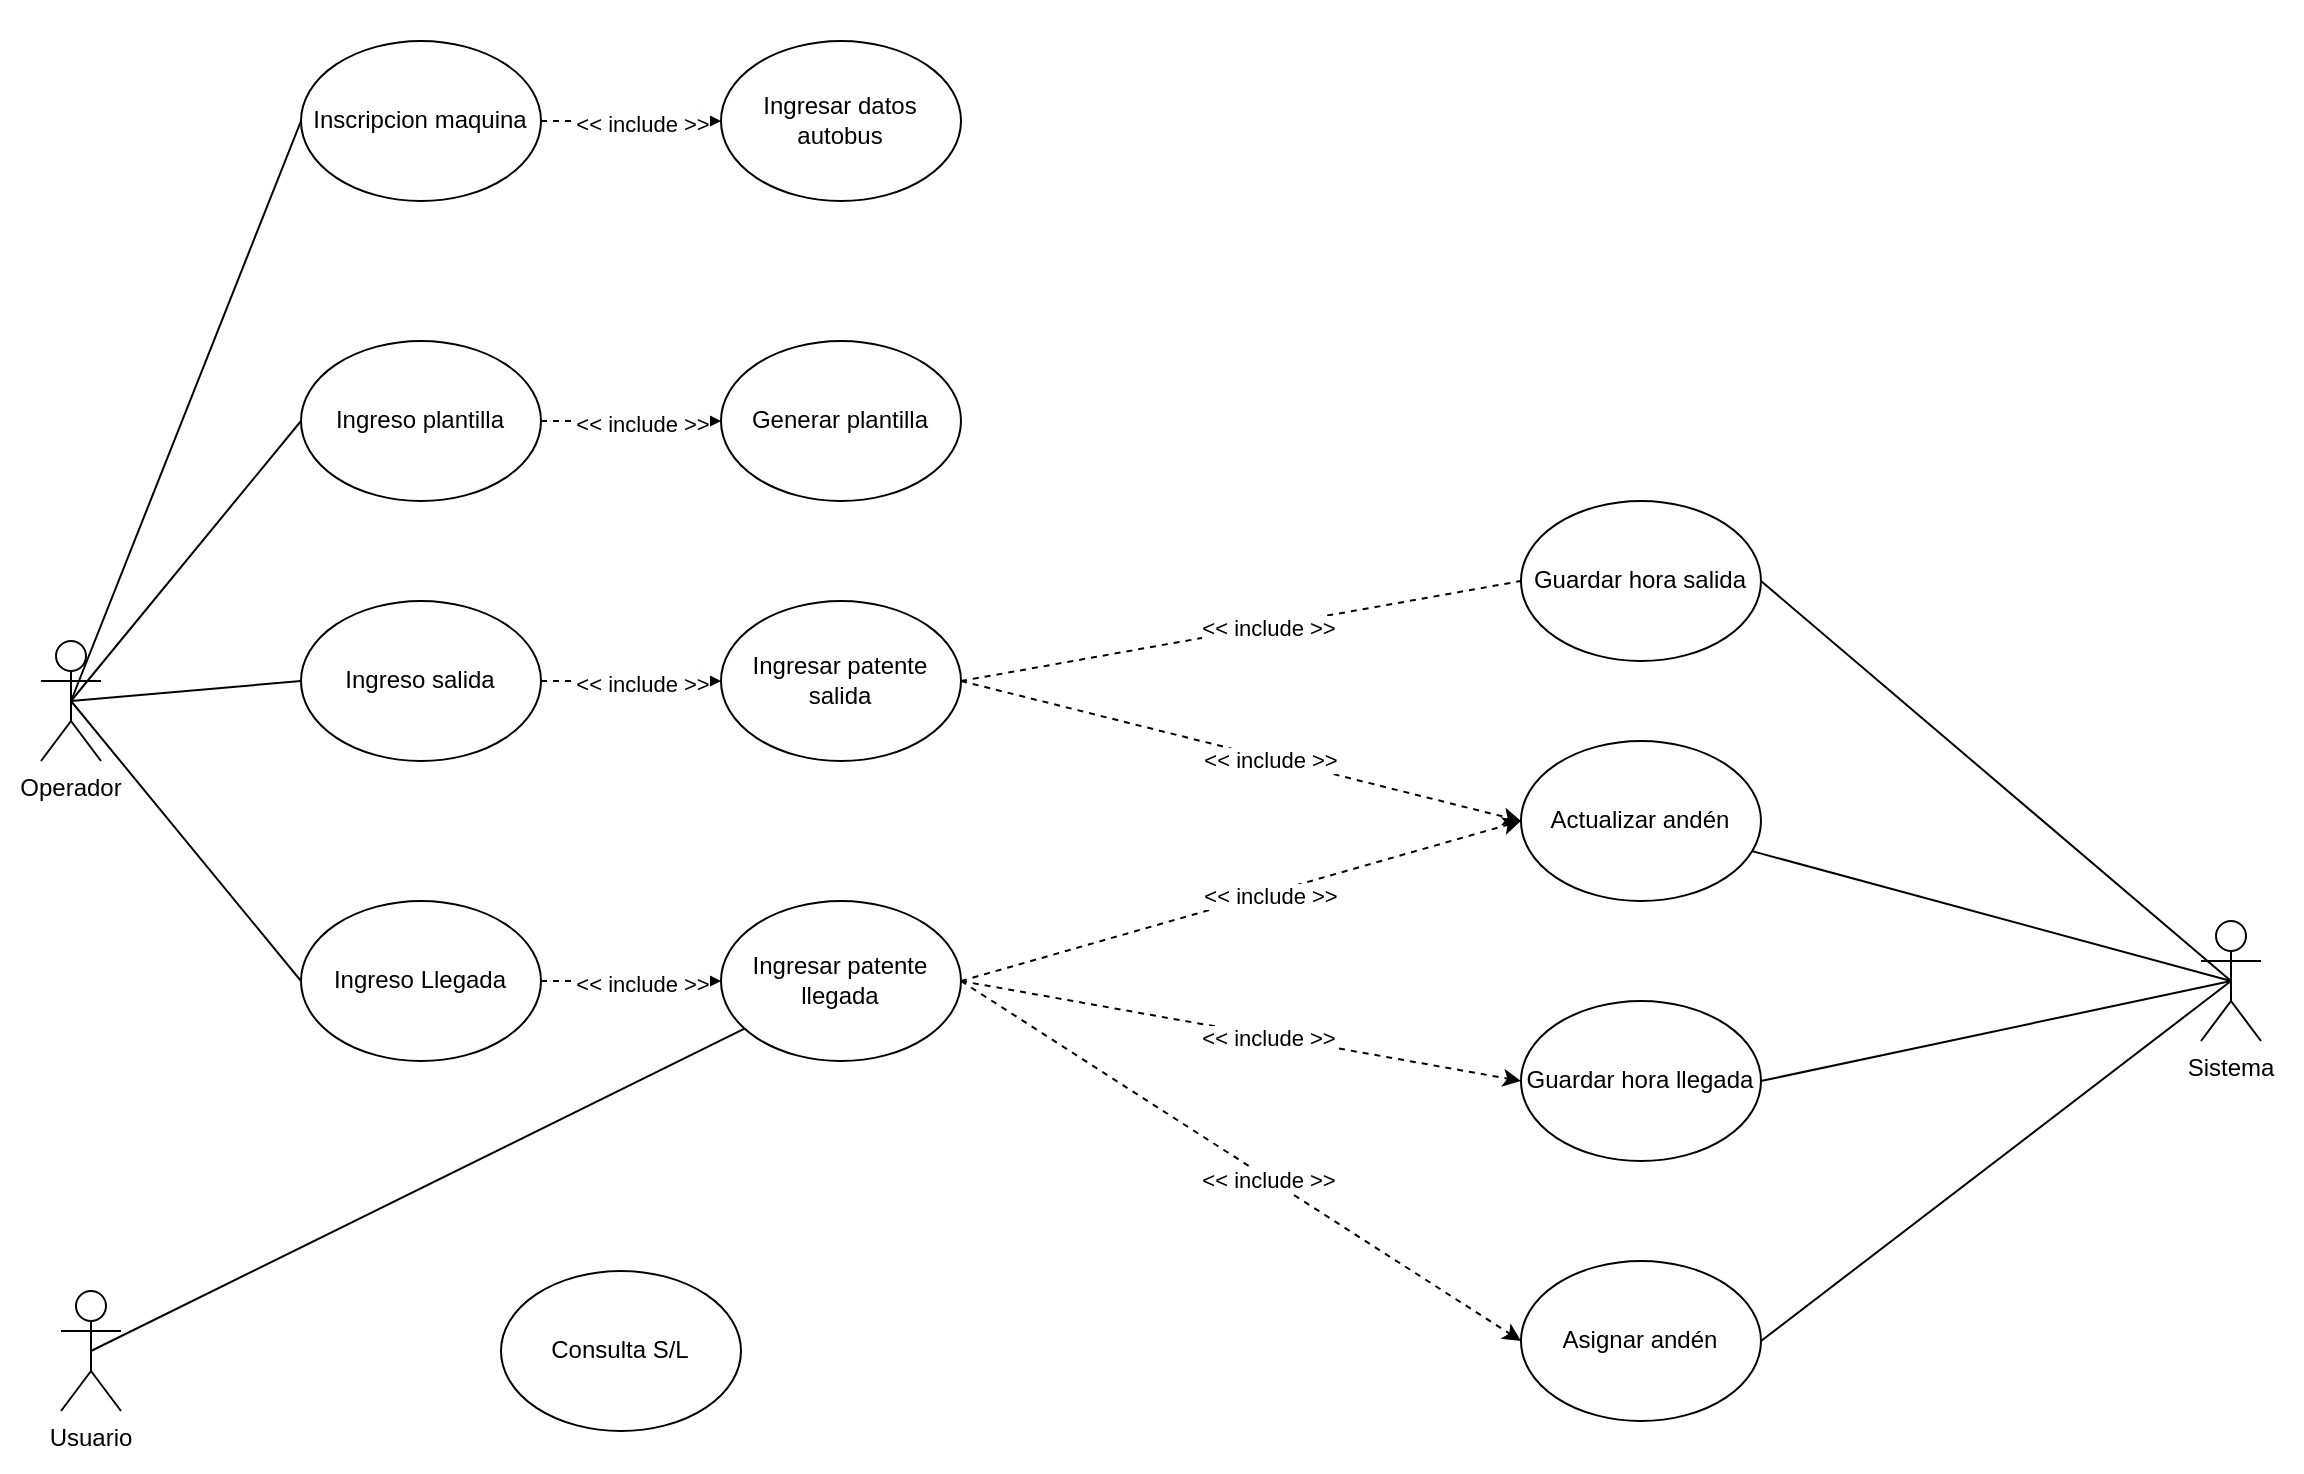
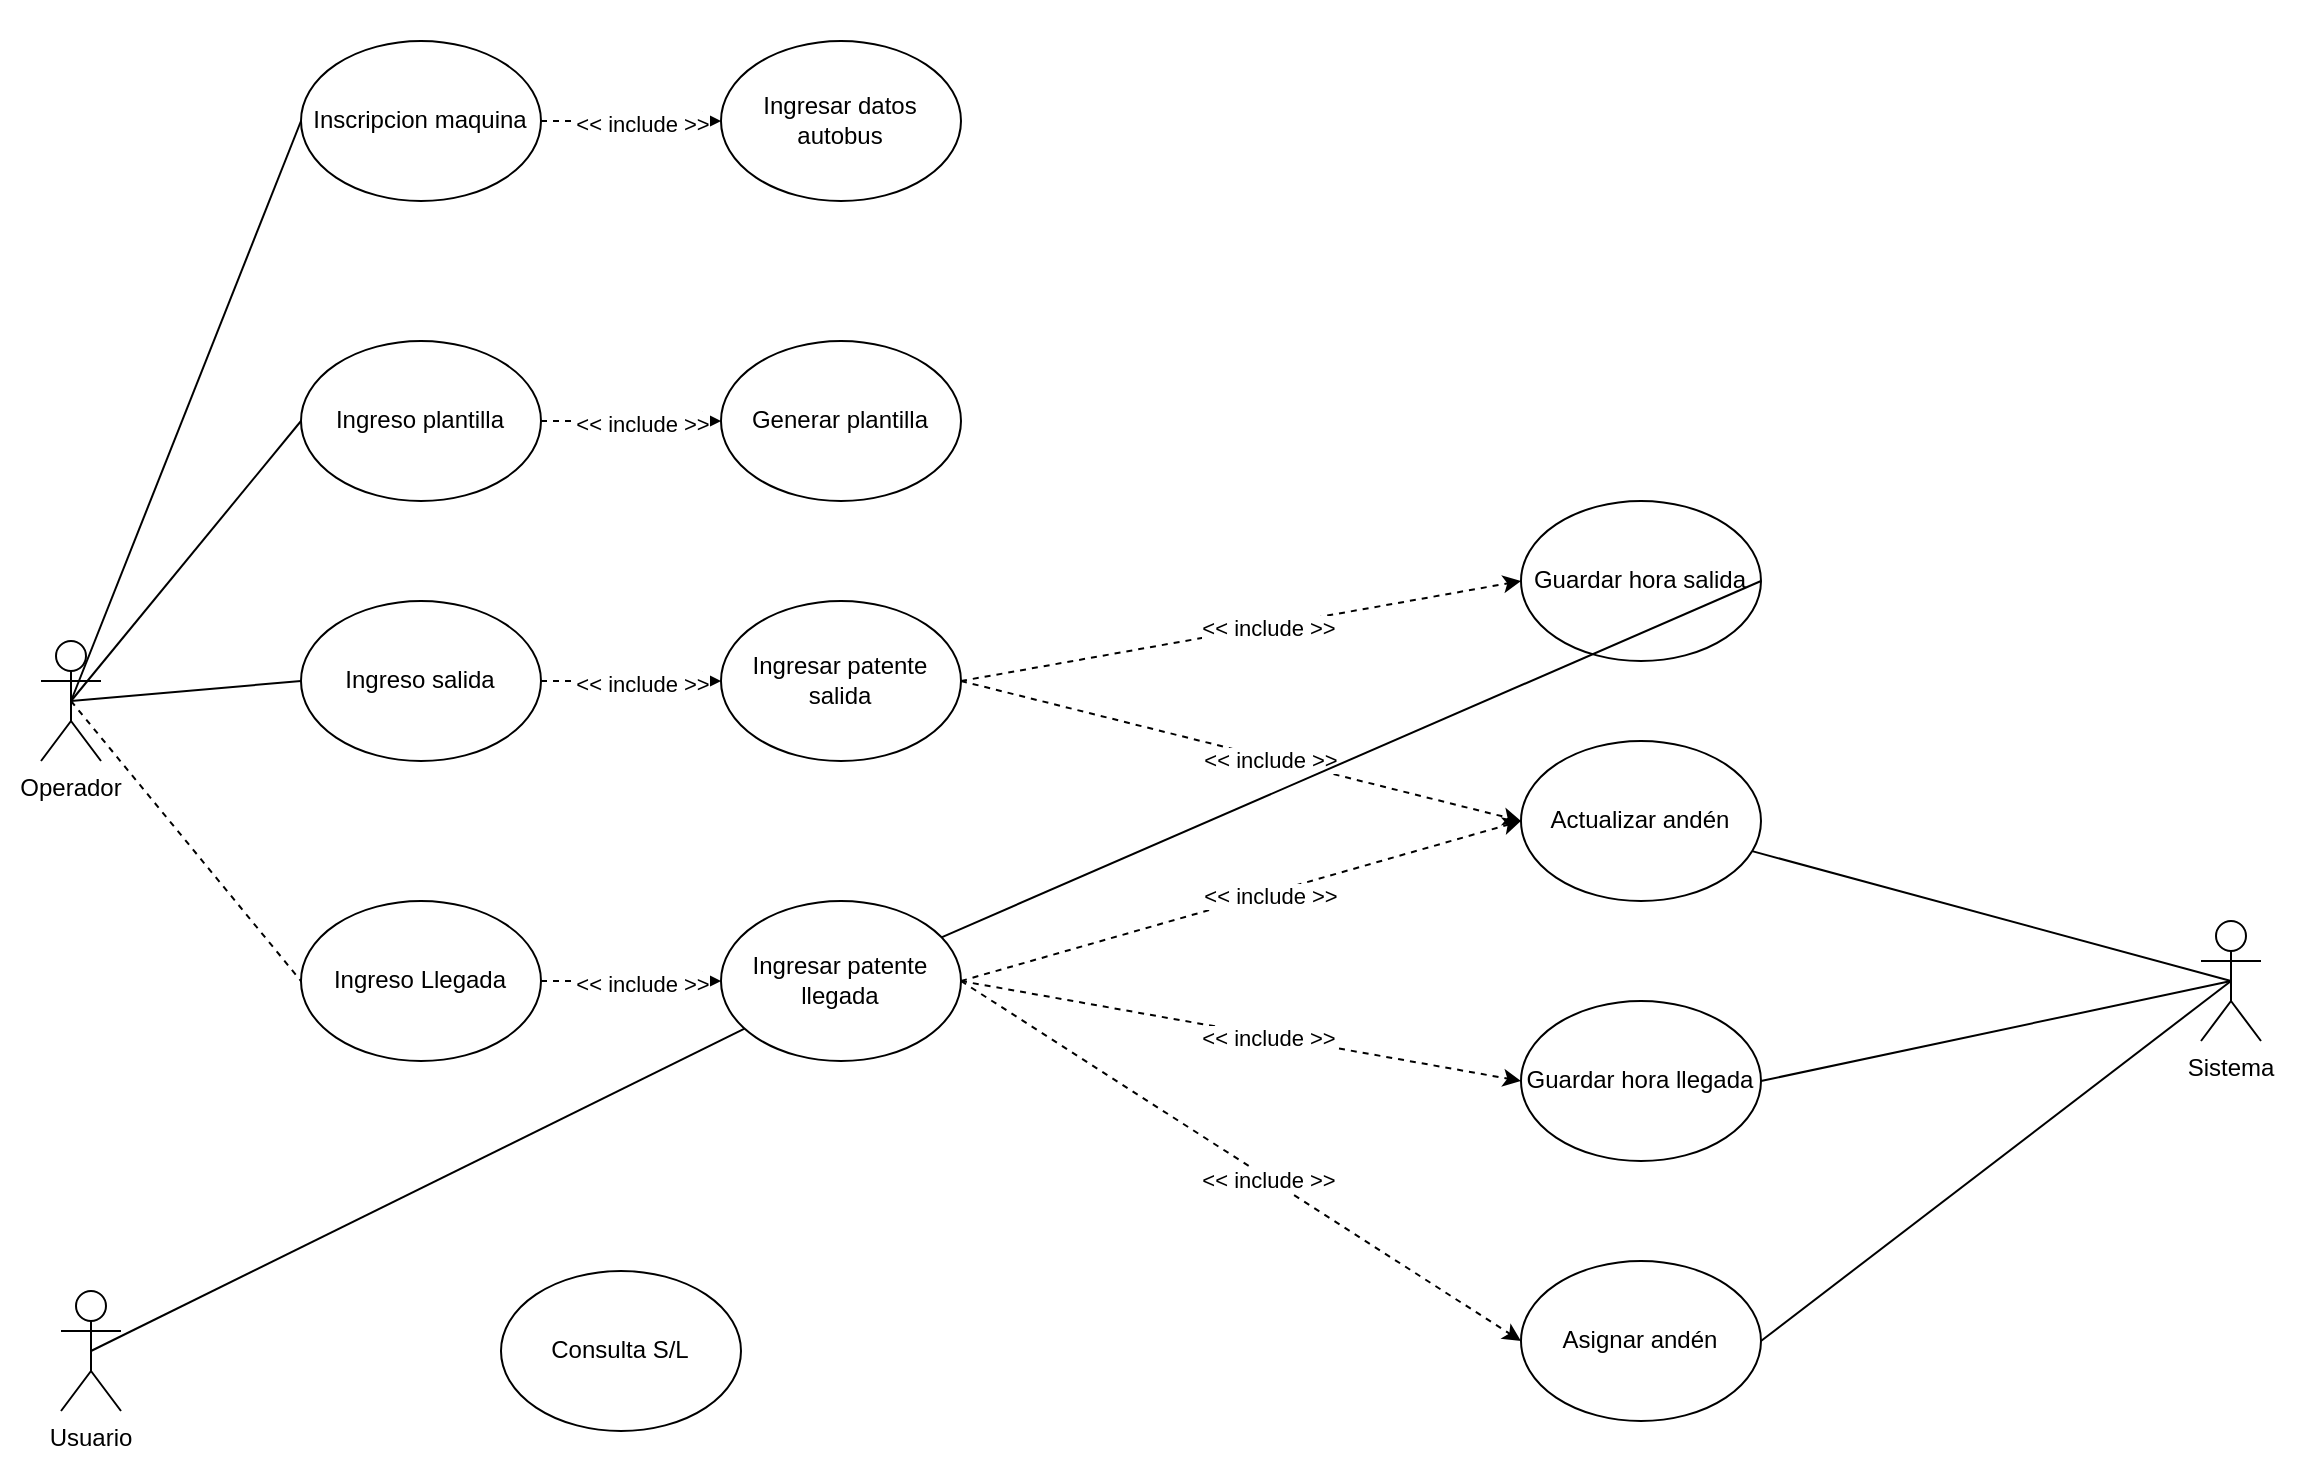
(1511, 583) -> (1506, 584)
(1982, 769) -> (1544, 675)
(187, 843) -> (187, 843)
